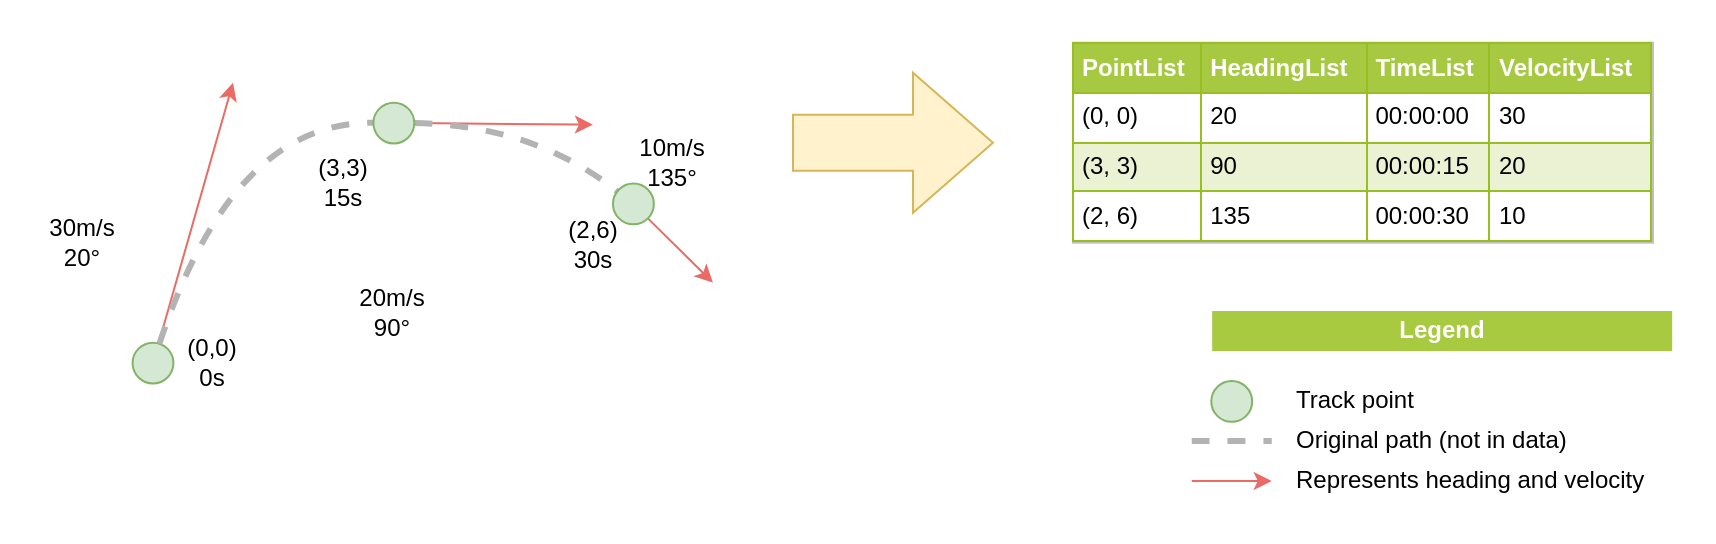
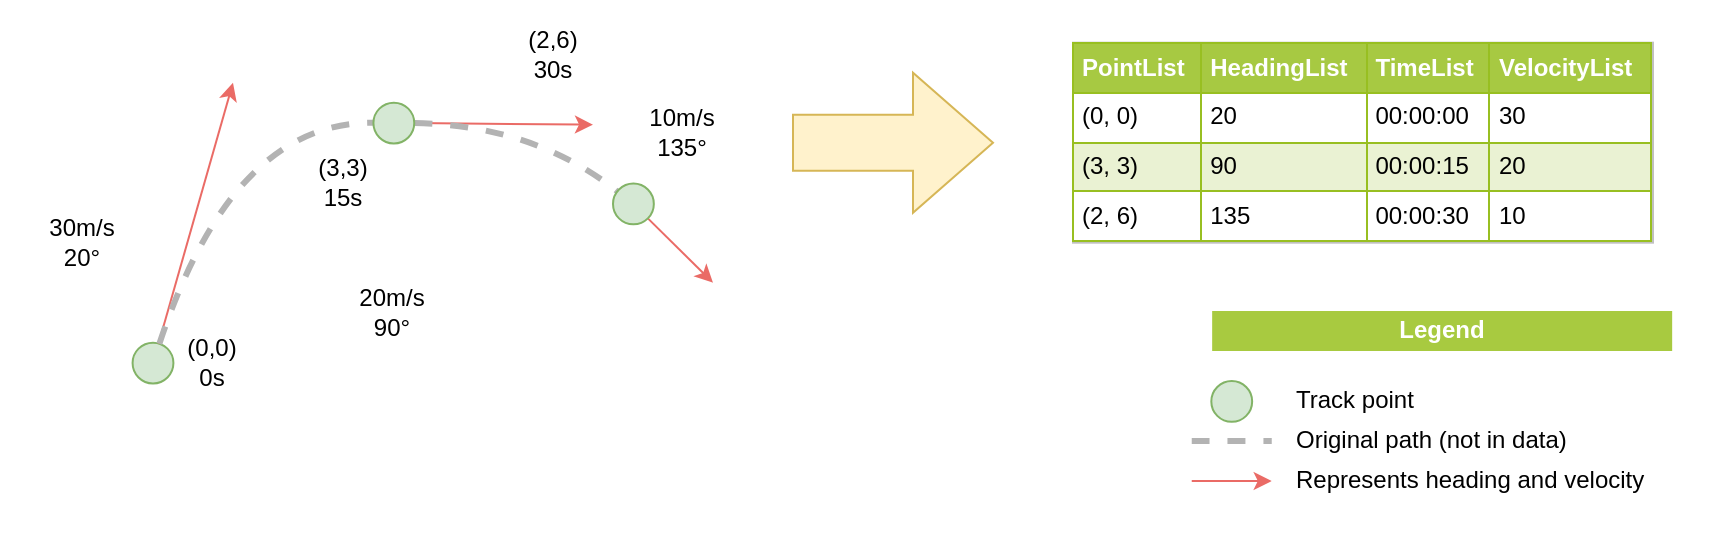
(673, 164) -> (683, 134)
(594, 244) -> (554, 54)
